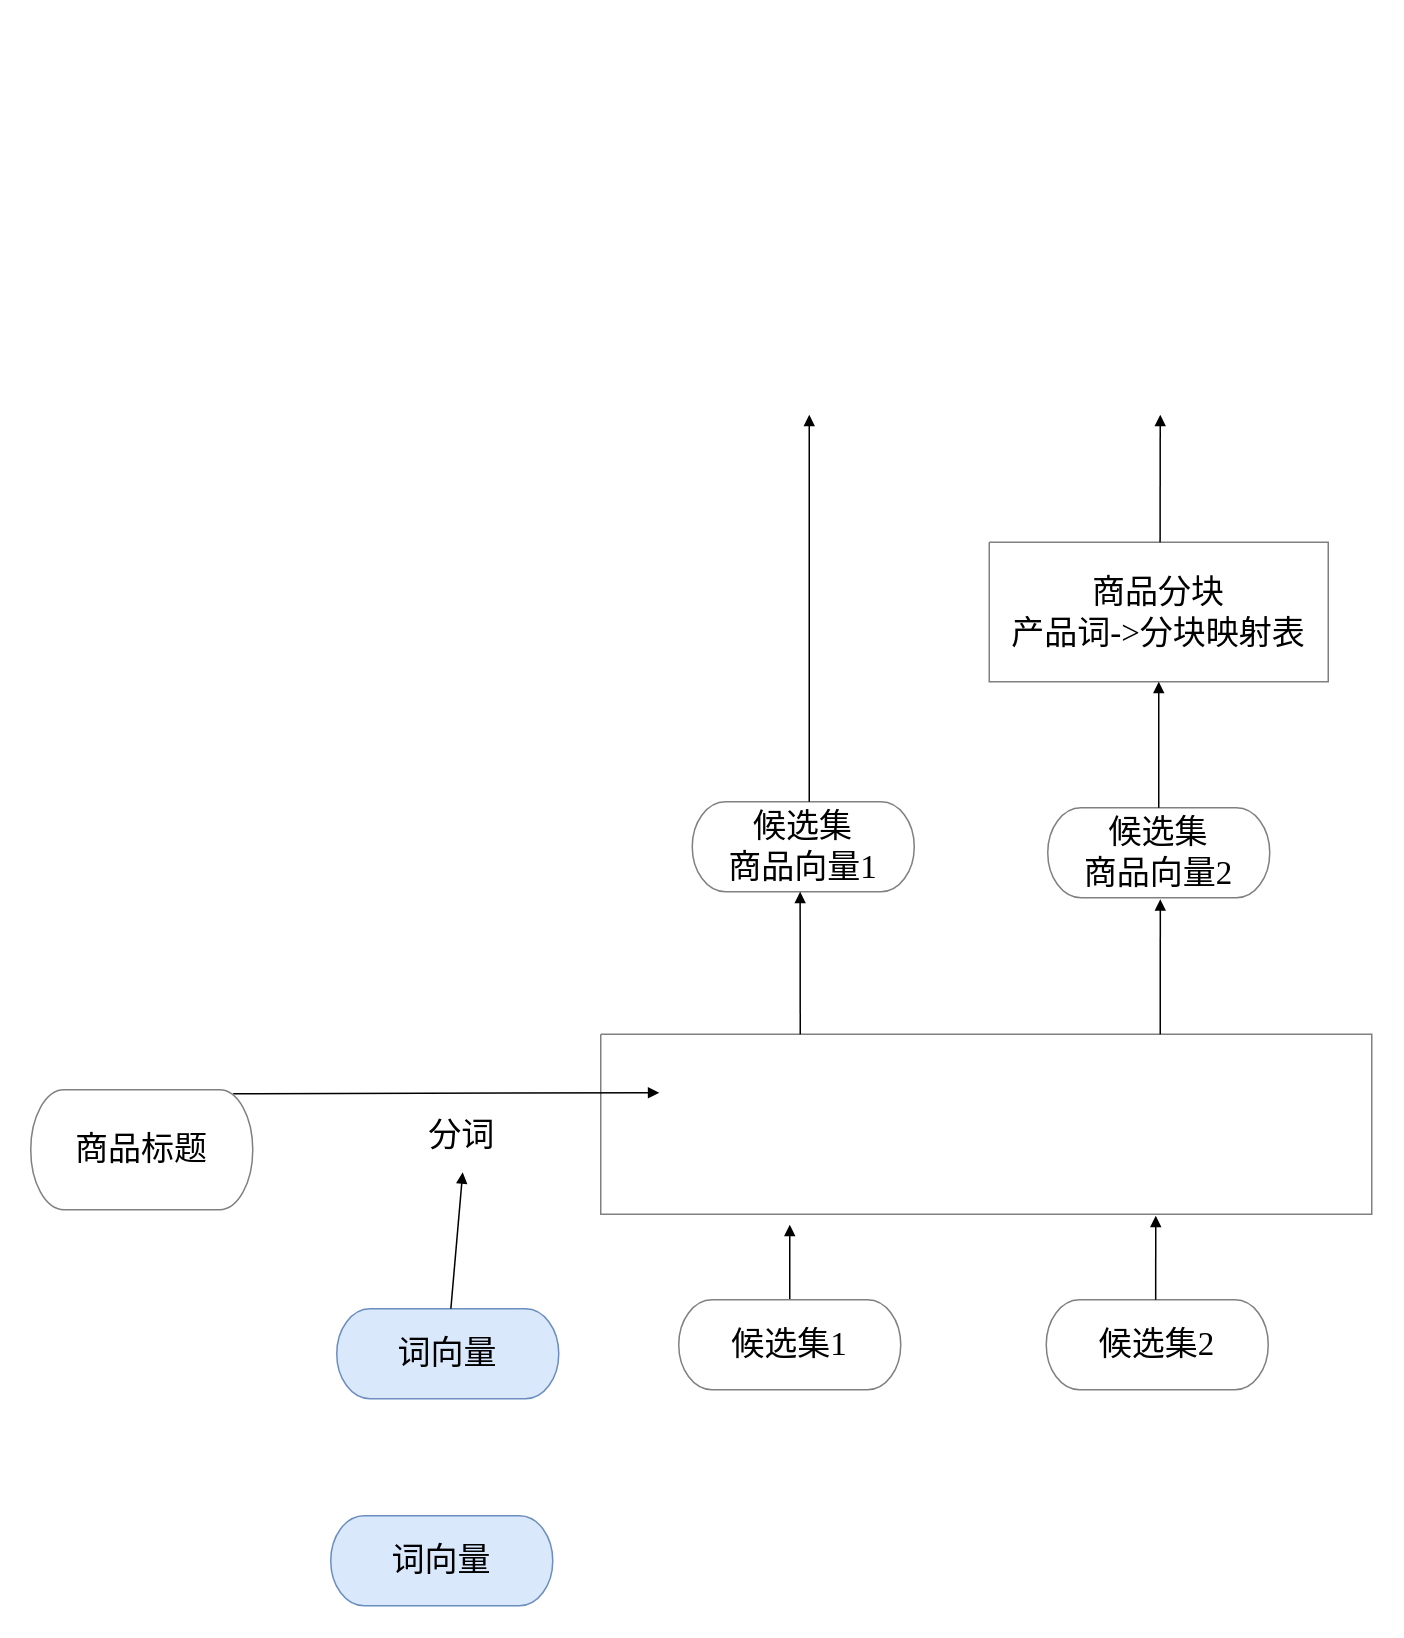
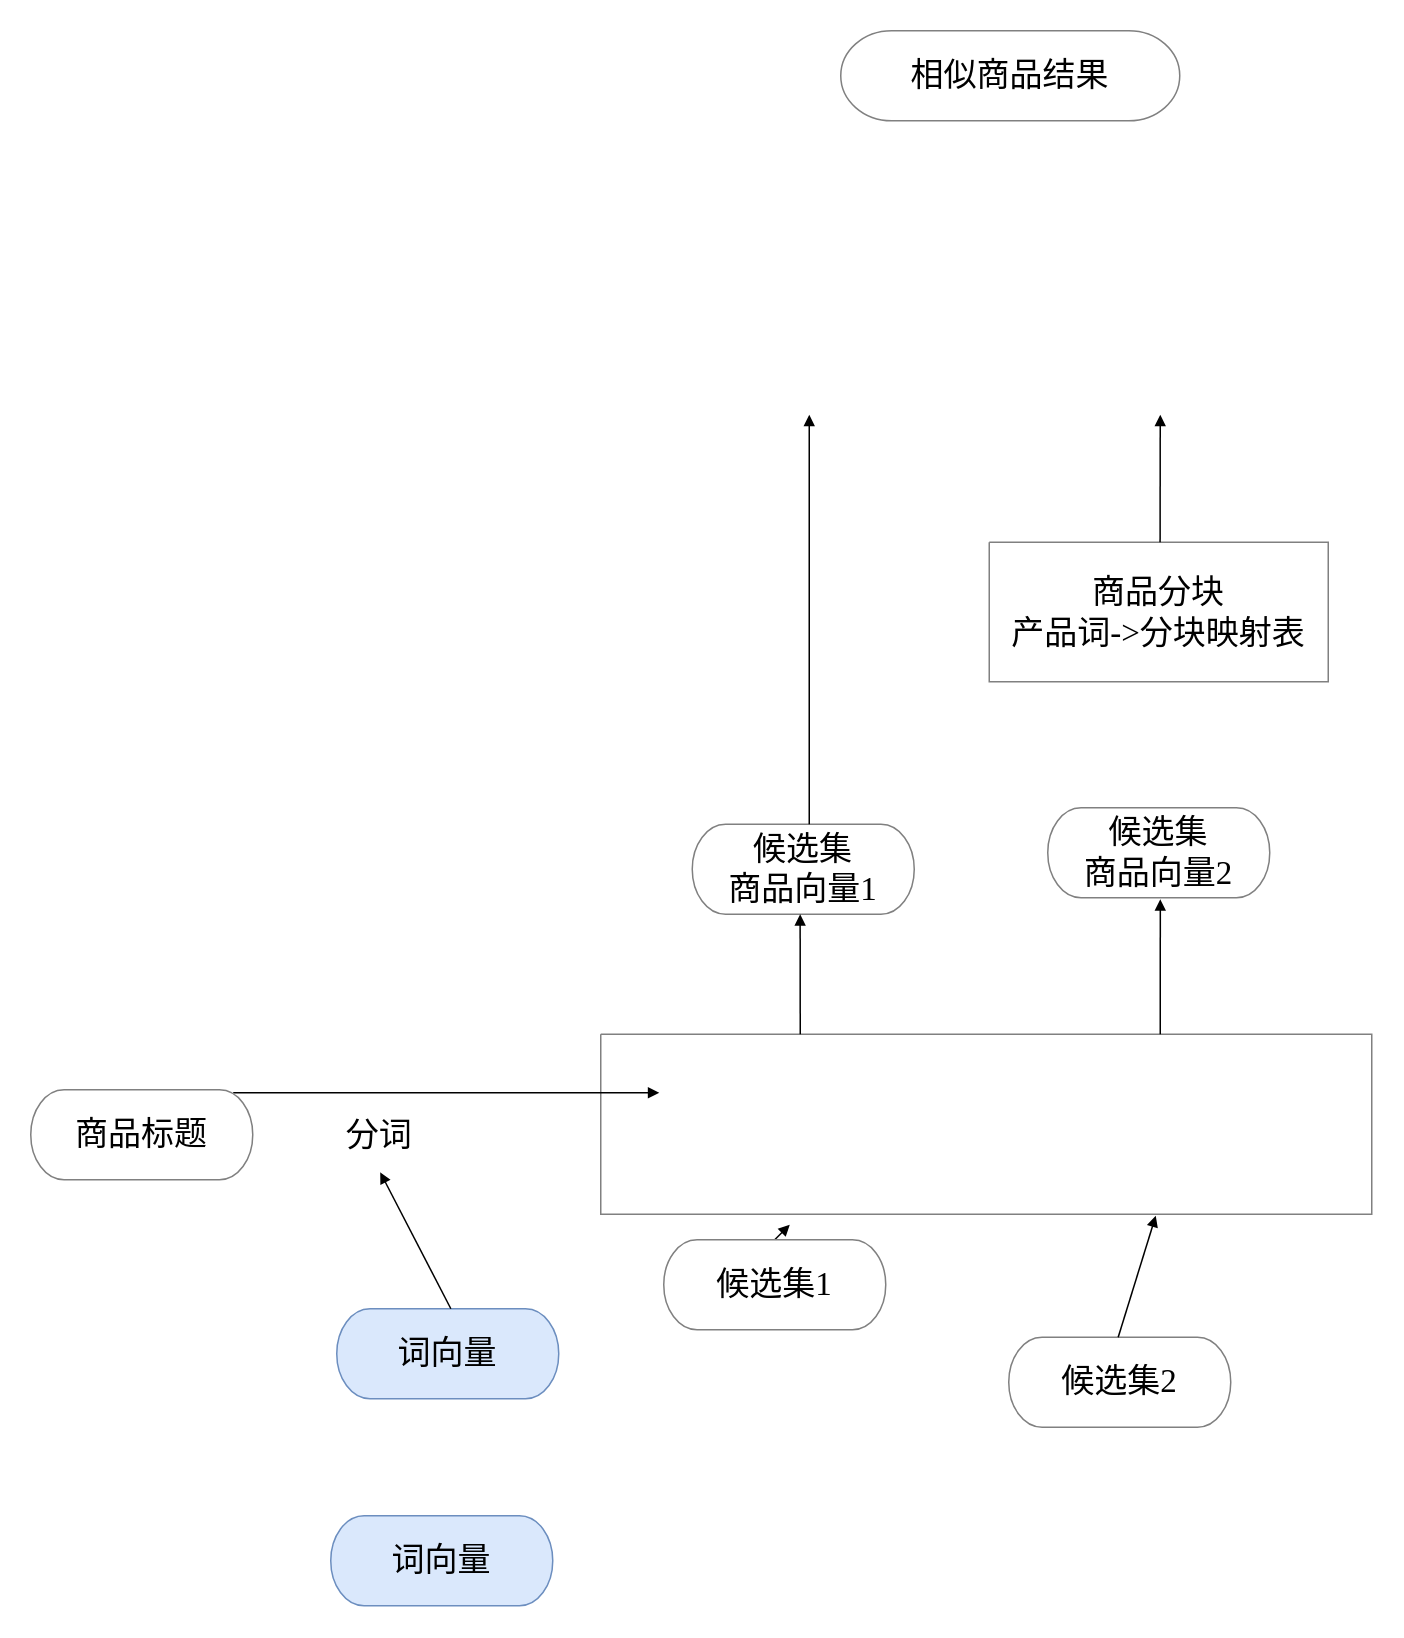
none -> (1010, 76)
(1159, 751) -> none
(803, 847) -> (803, 869)
(462, 1136) -> (380, 1136)
(142, 1150) -> (142, 1135)
(790, 1345) -> (775, 1285)
(1157, 1345) -> (1120, 1382)
